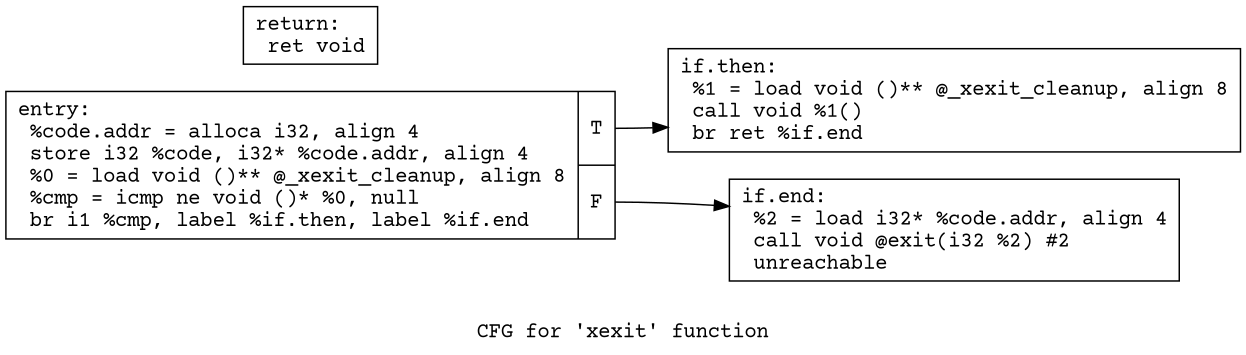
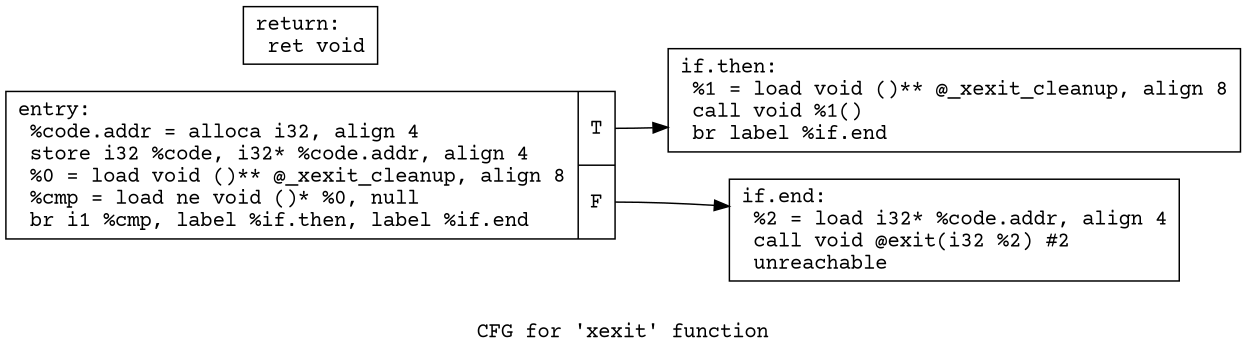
(771, 133) -> (784, 133)
(219, 198) -> (219, 198)
